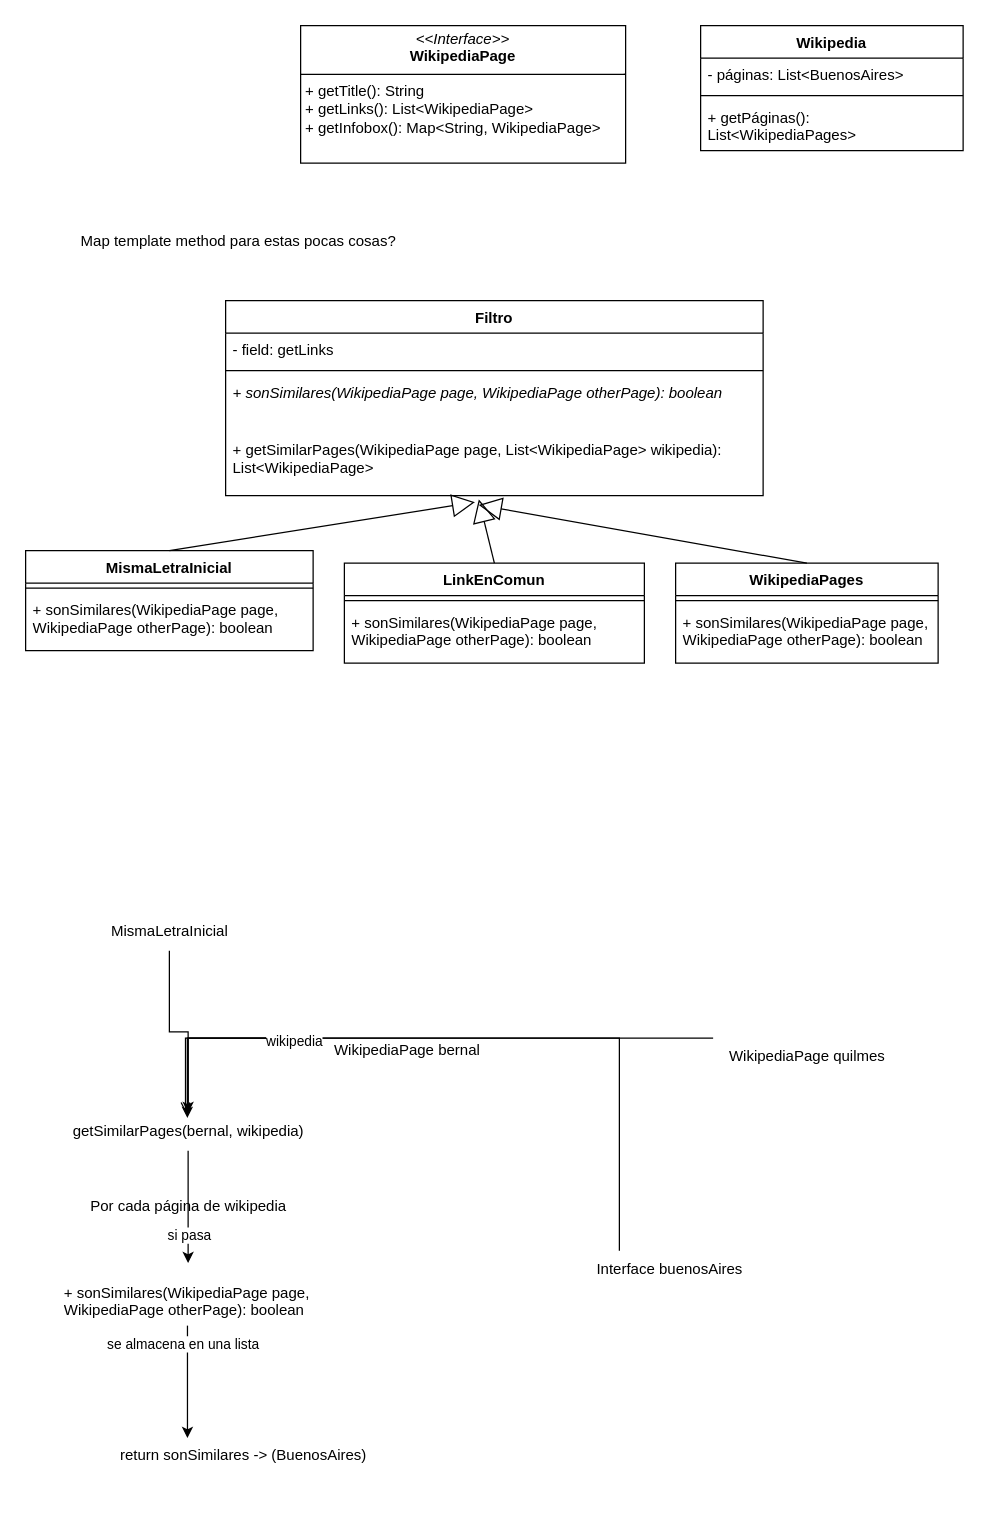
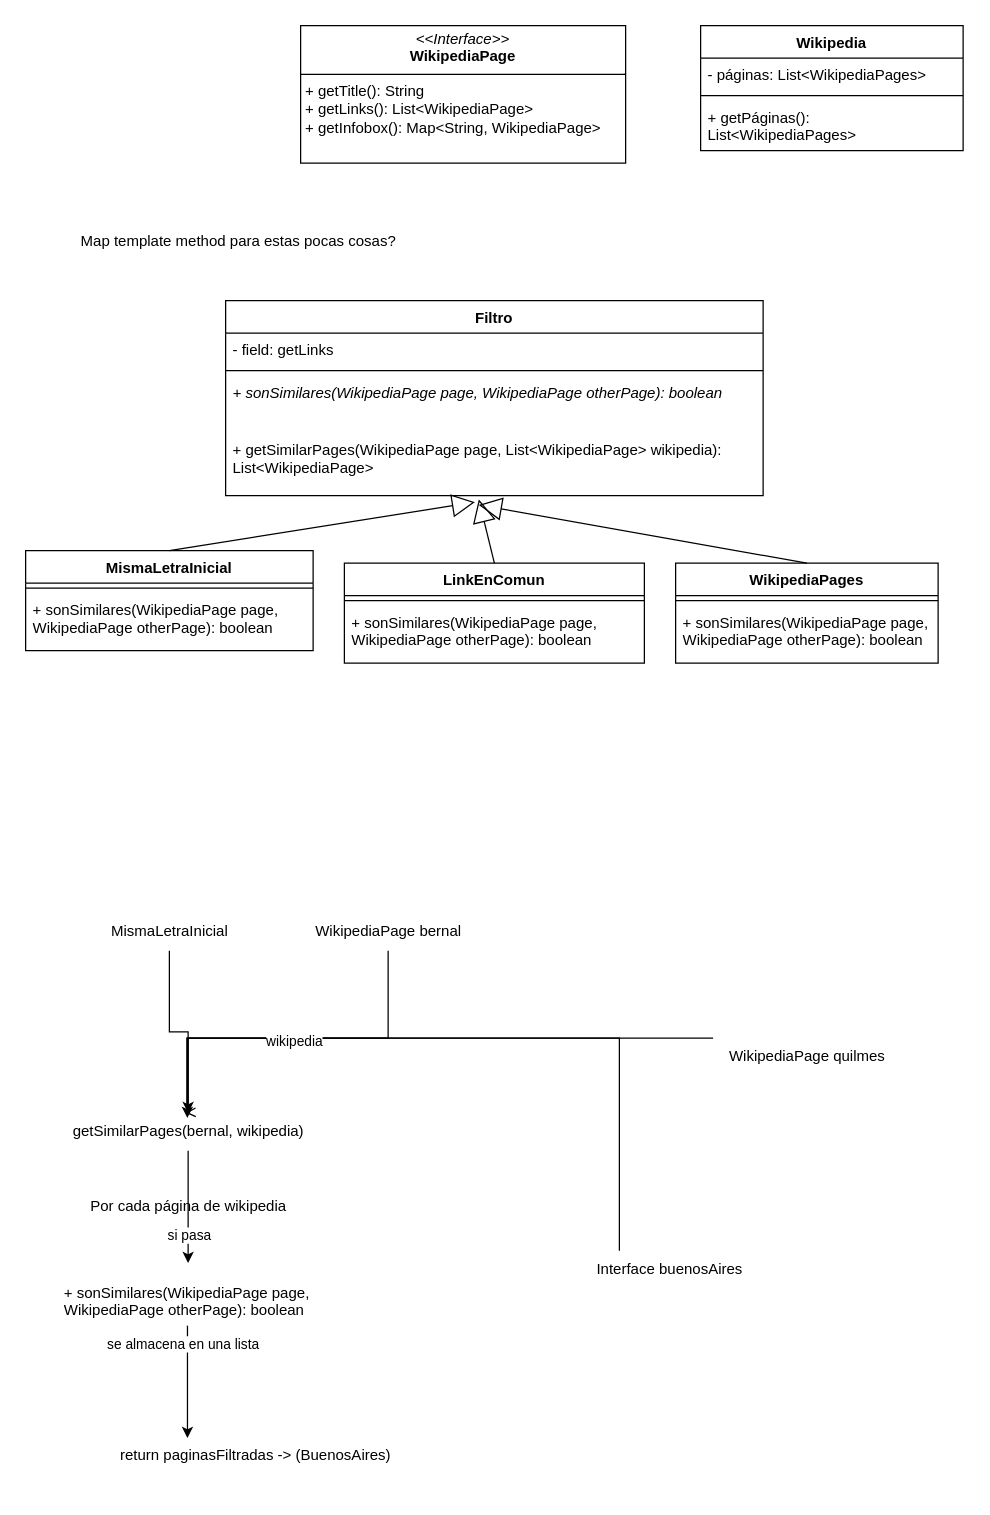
(814, 76) -> (823, 76)
(407, 1051) -> (388, 932)
(258, 1465) -> (258, 1465)
